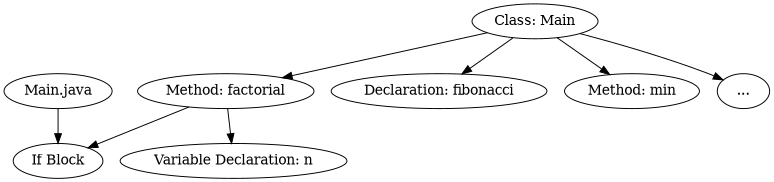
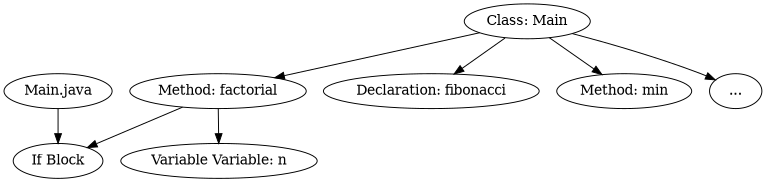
(234, 161) -> (219, 161)
